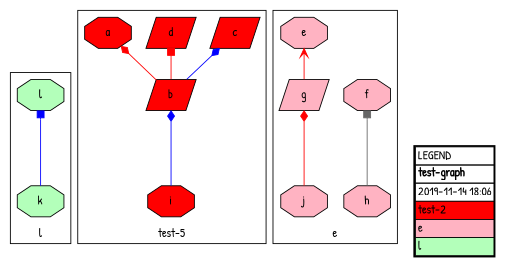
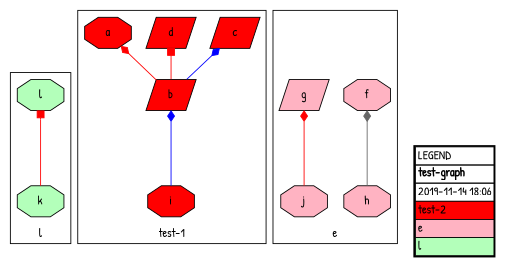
(304, 33) -> none
(41, 153) -> (41, 153)
(367, 153) -> (367, 153)
(172, 234) -> (172, 234)
